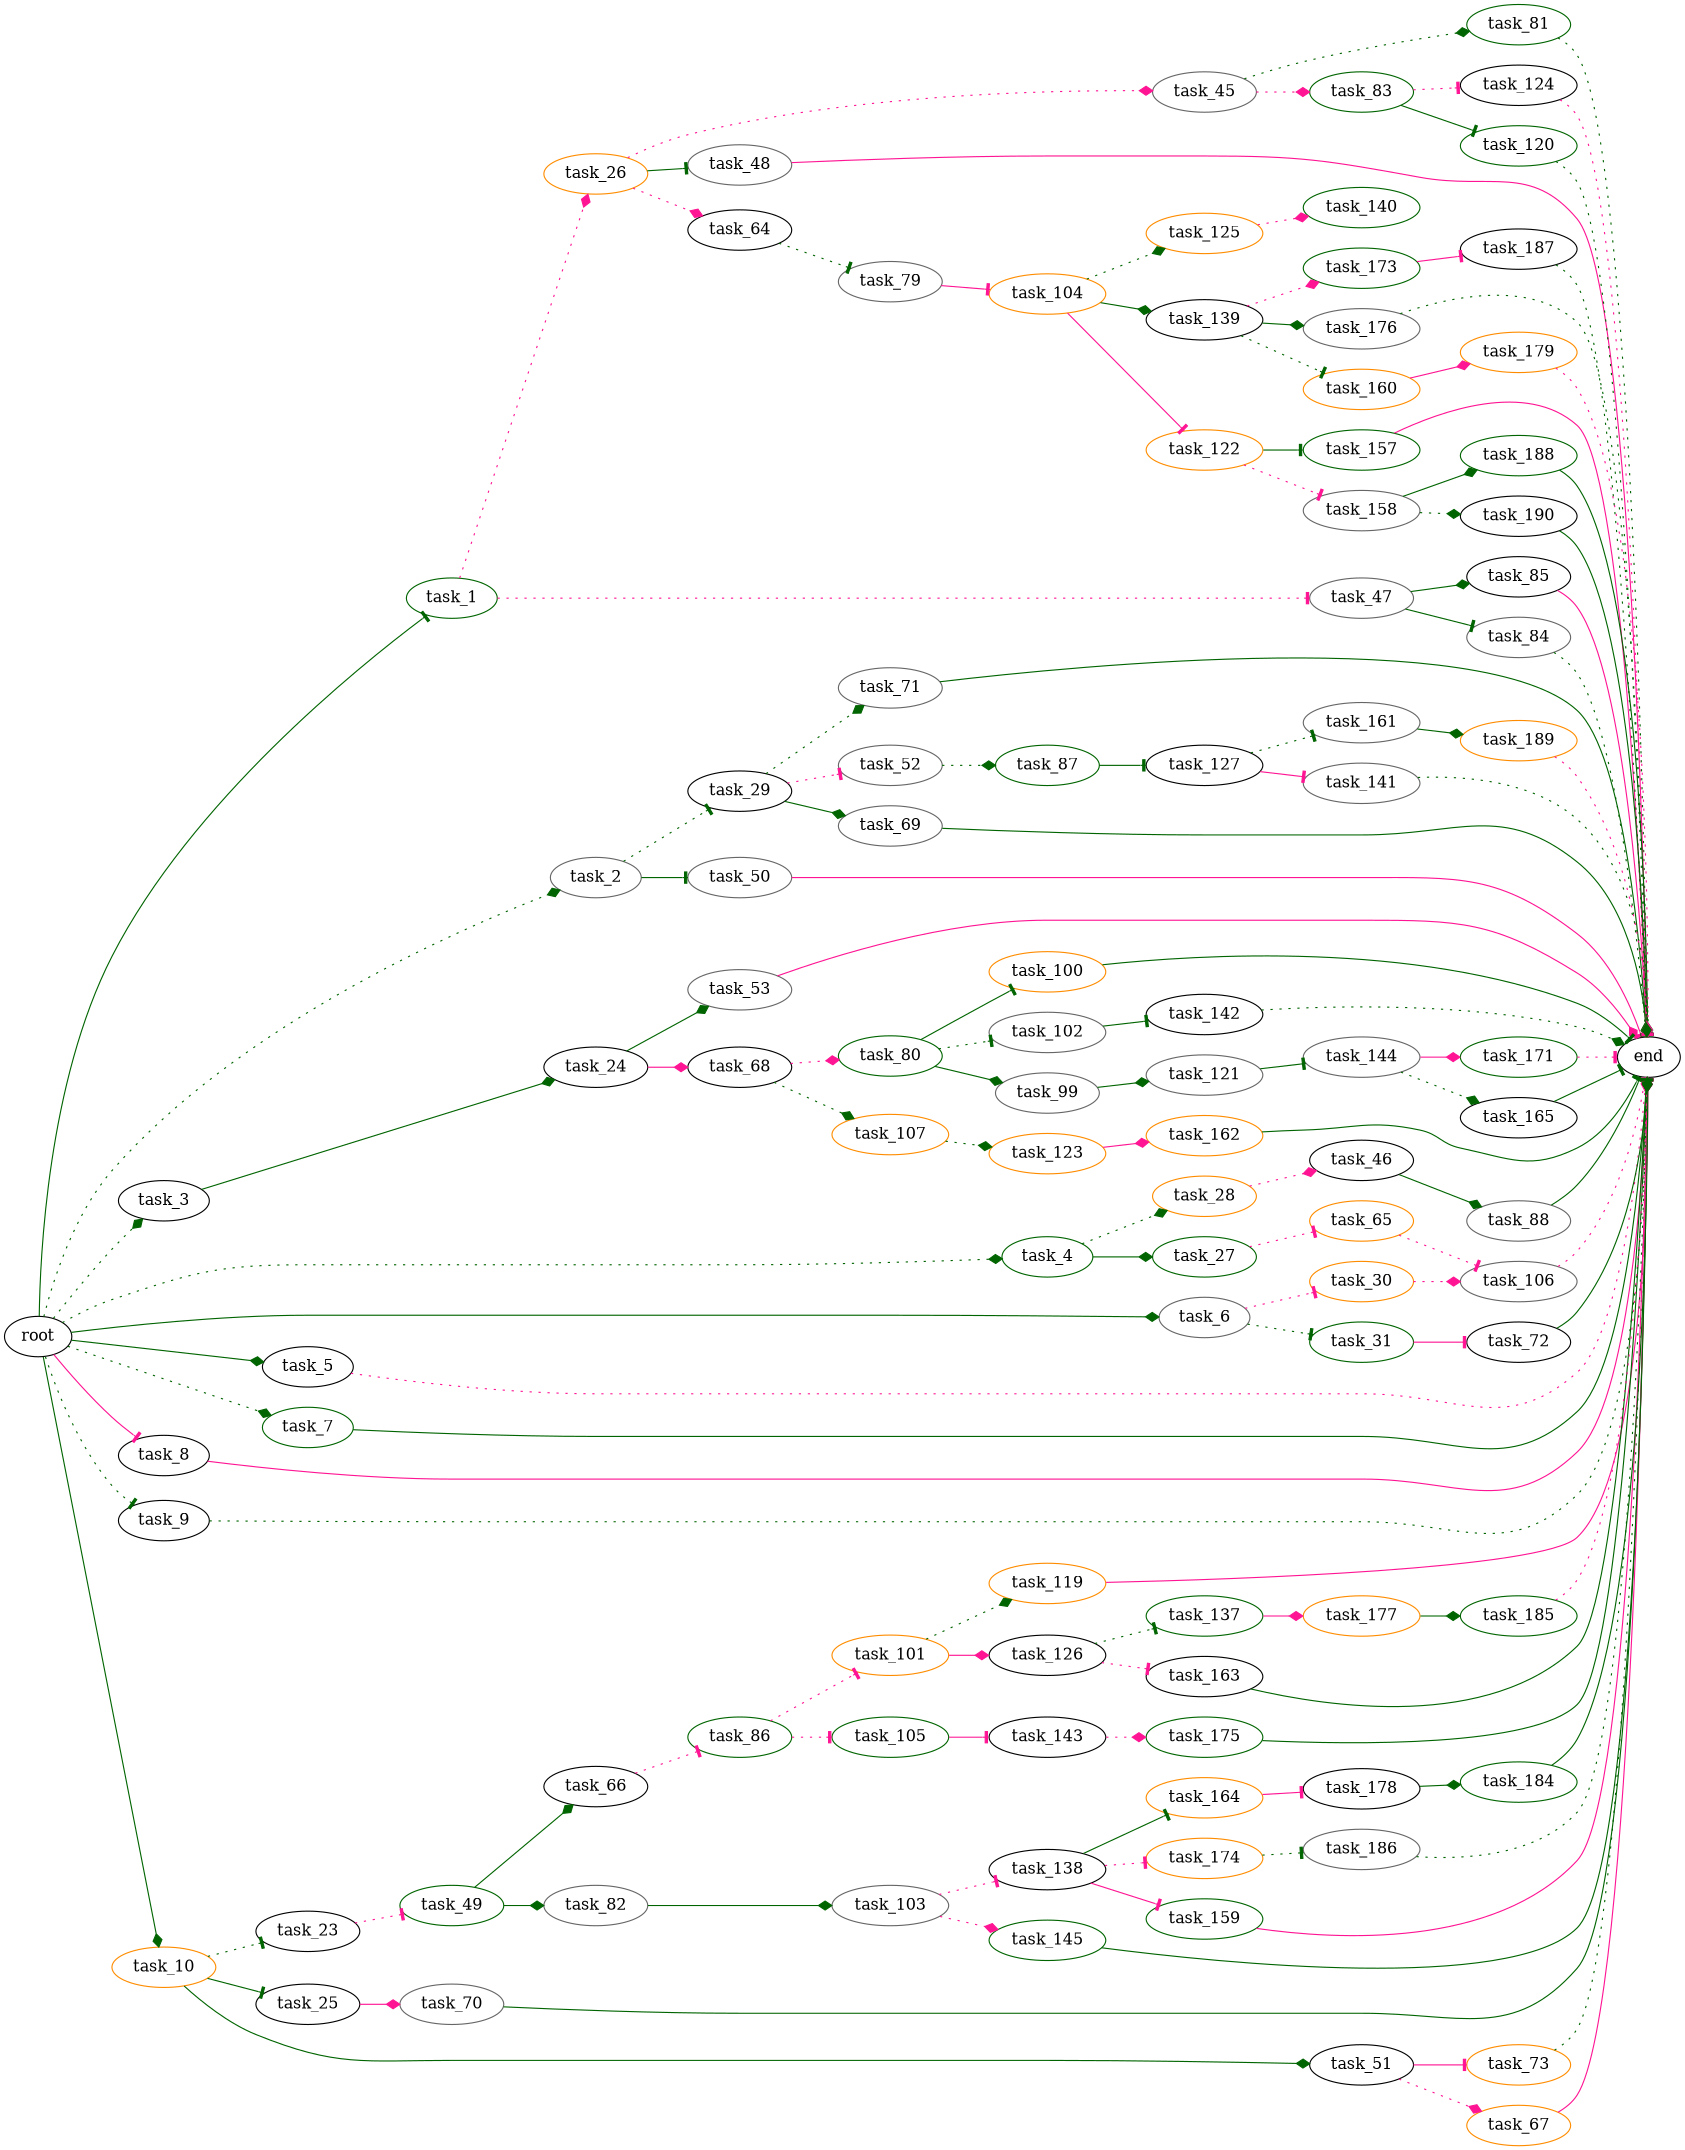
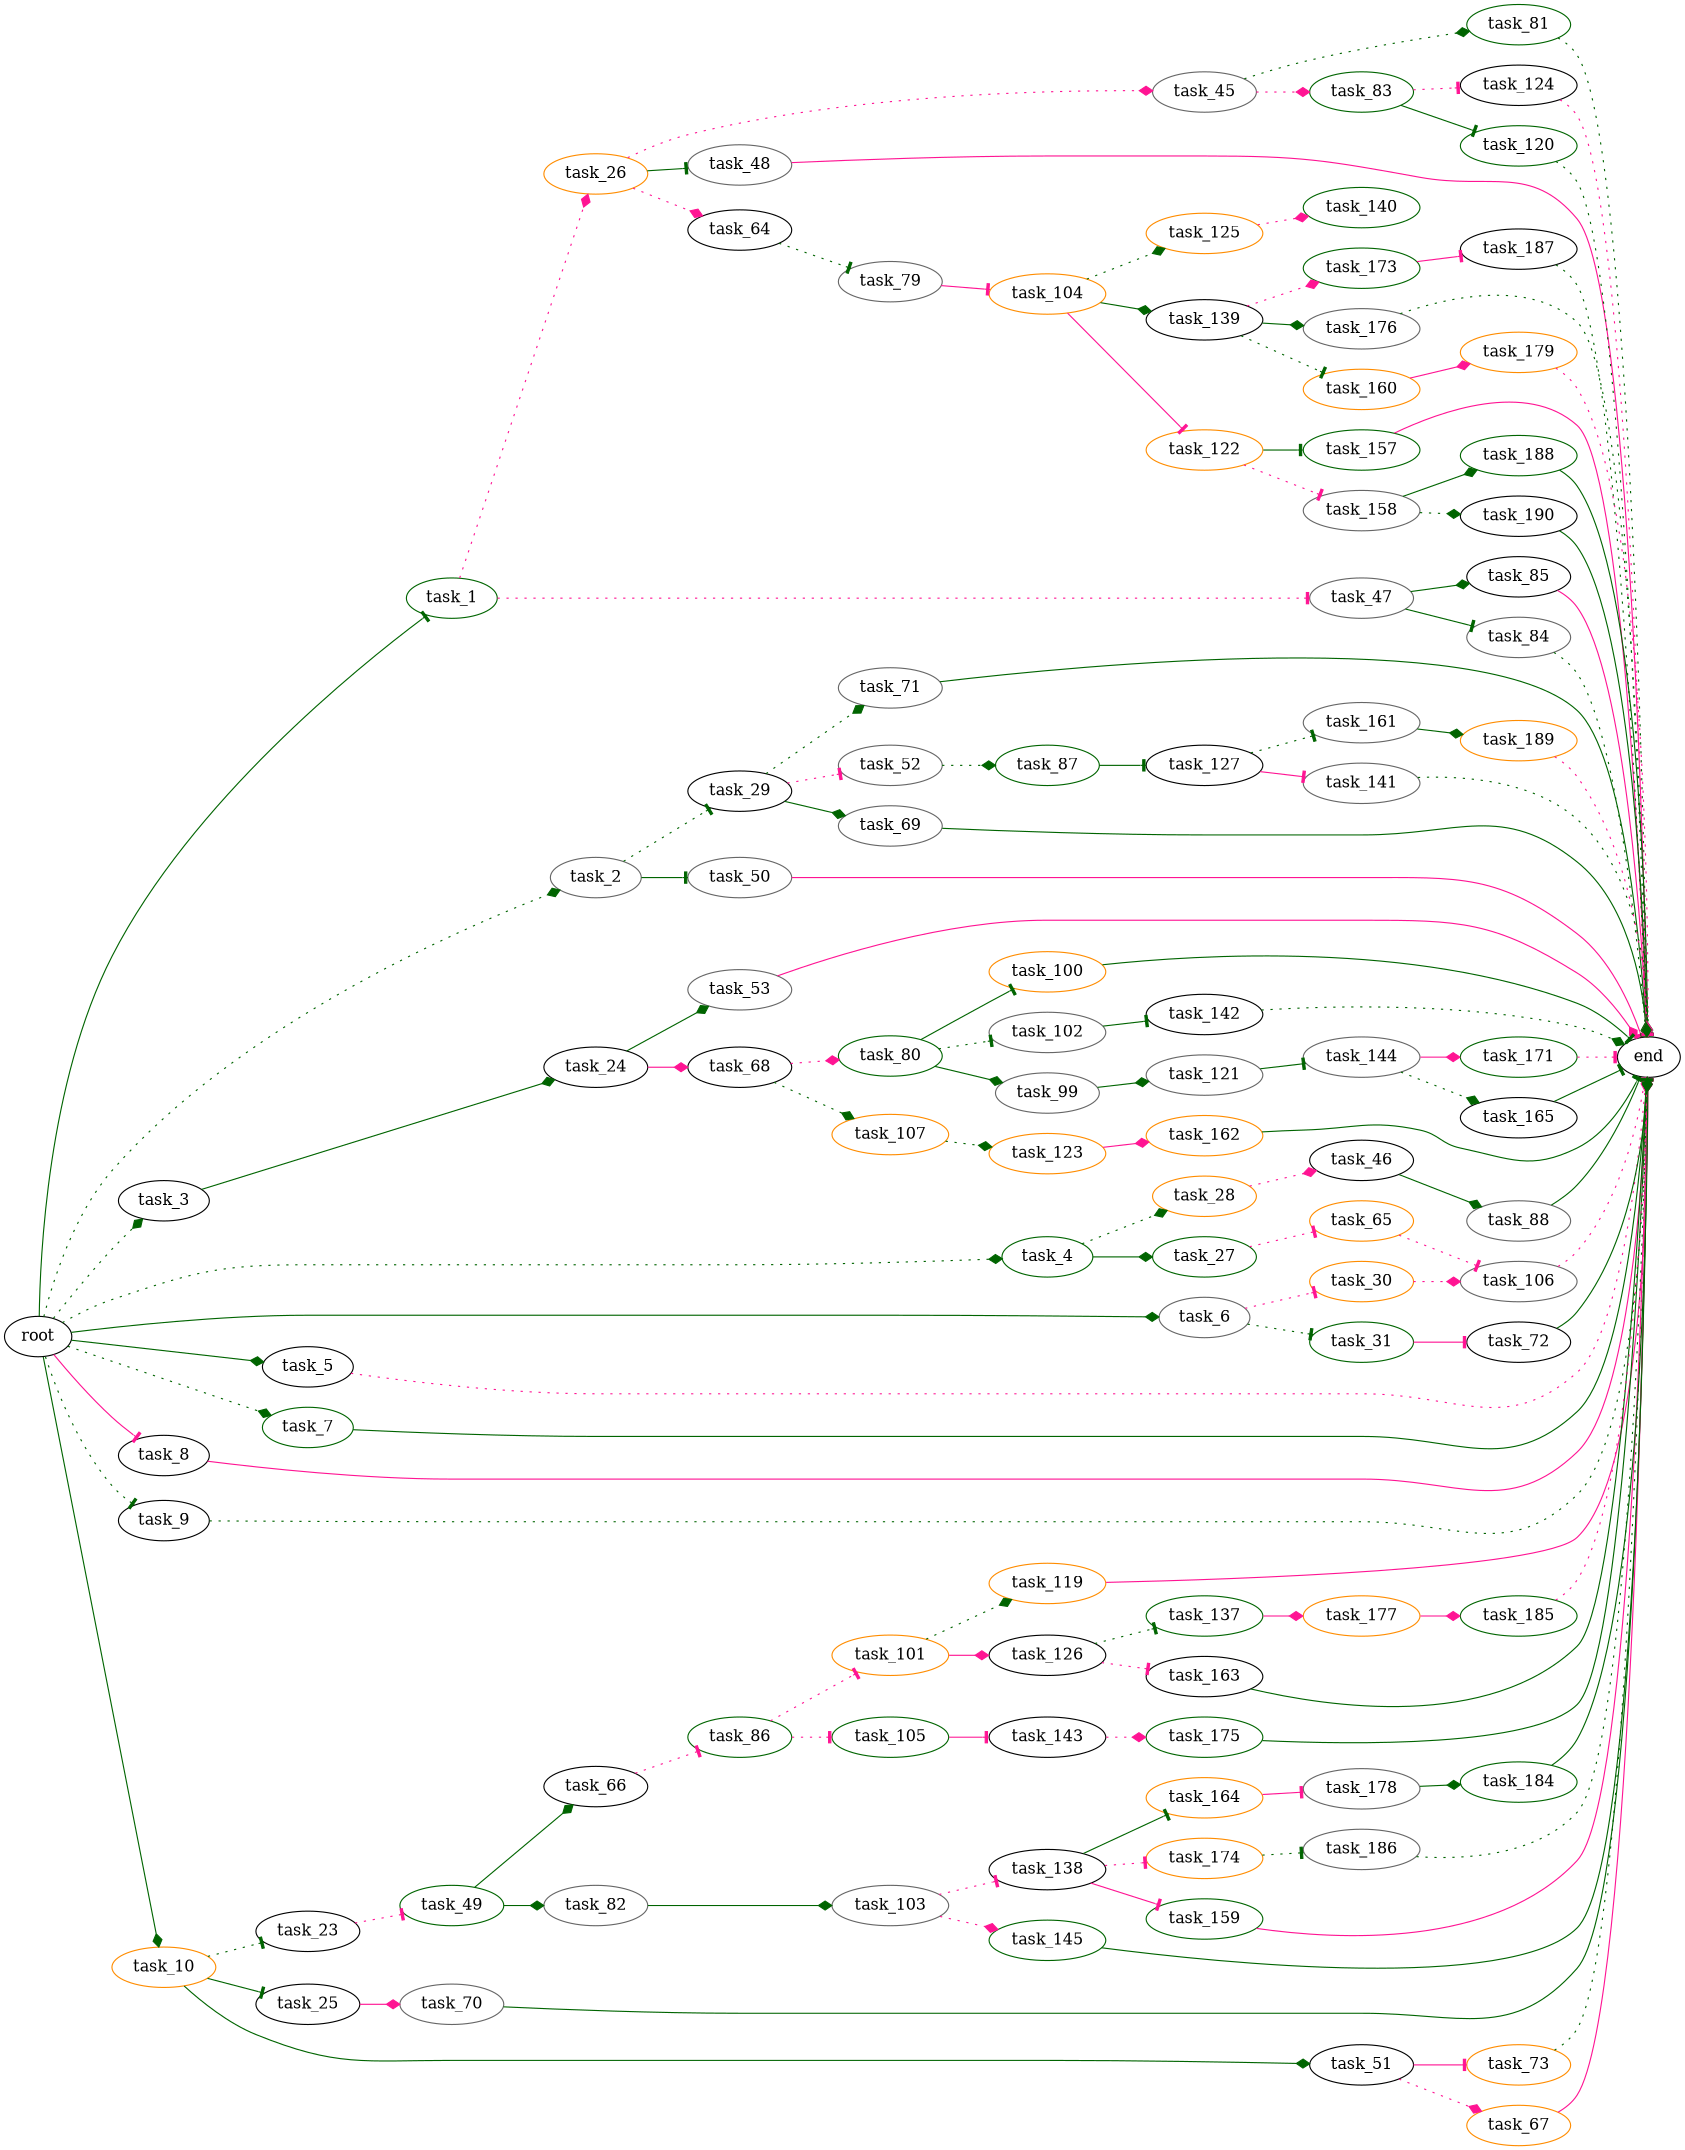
(1433, 1616) -> (1433, 1616)
(1362, 1789) -> (1362, 1789)
